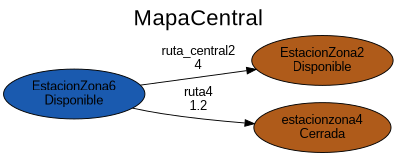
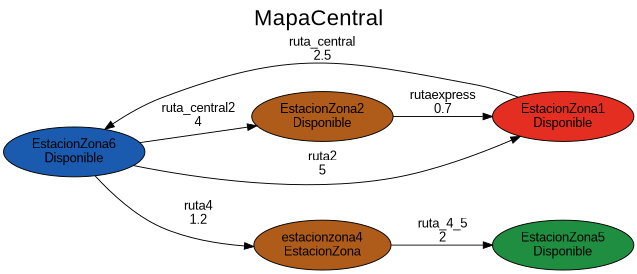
none -> (563, 116)
(322, 128) -> (322, 245)
none -> (563, 245)
